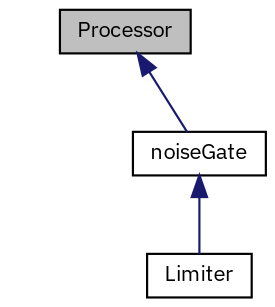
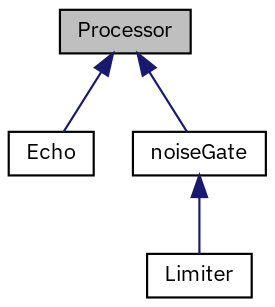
none -> (51, 154)
